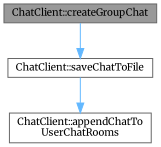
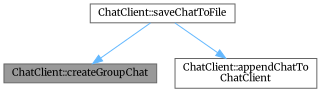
(80, 36) -> (126, 40)
(80, 128) -> (246, 73)
